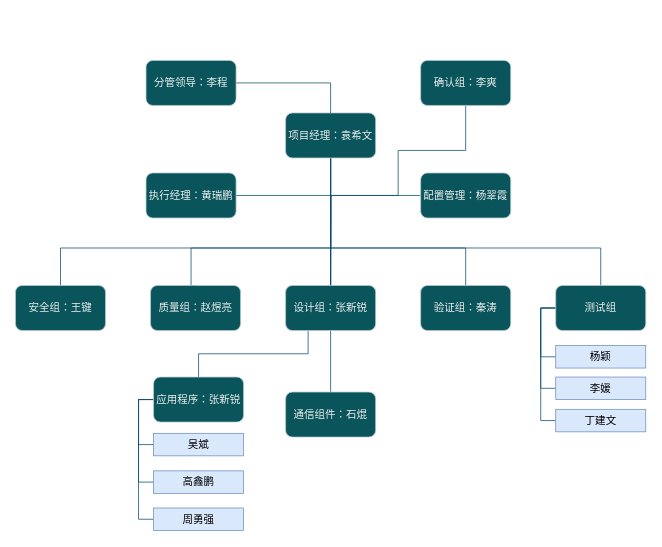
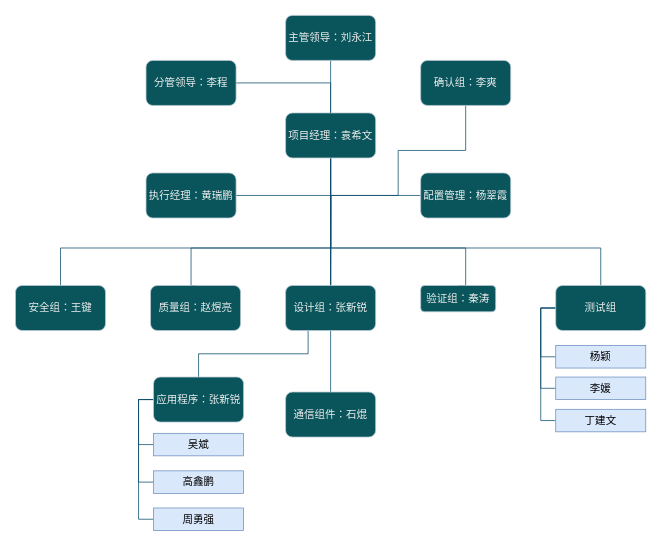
none -> (330, 38)
none -> (330, 69)
(465, 308) -> (458, 299)
